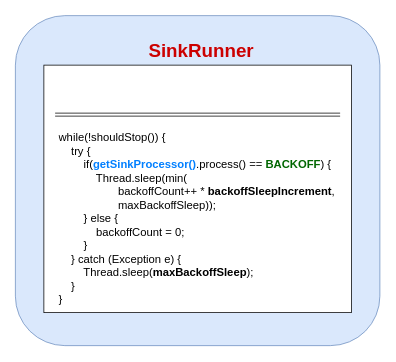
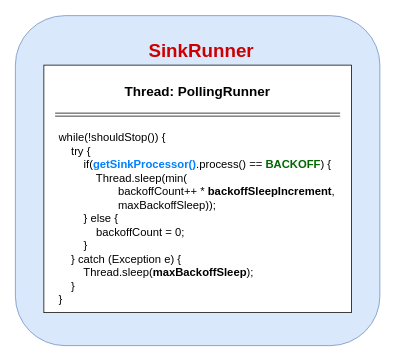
none -> (198, 91)
